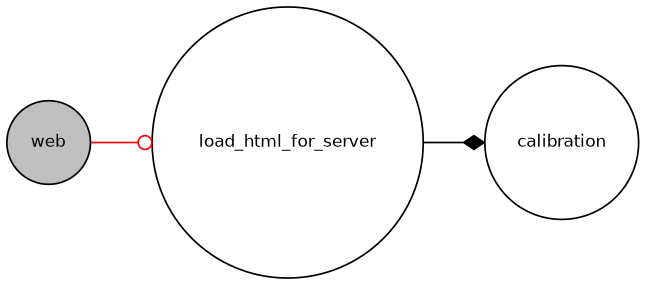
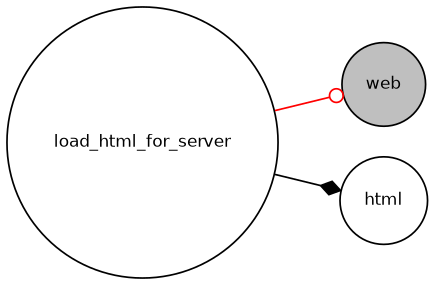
(114, 143) -> (302, 104)
(562, 143) -> (384, 201)
